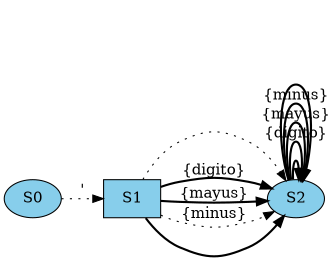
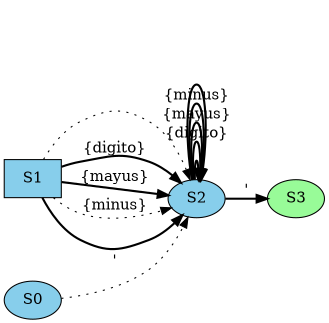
(77, 199) -> (133, 279)
none -> (296, 199)
